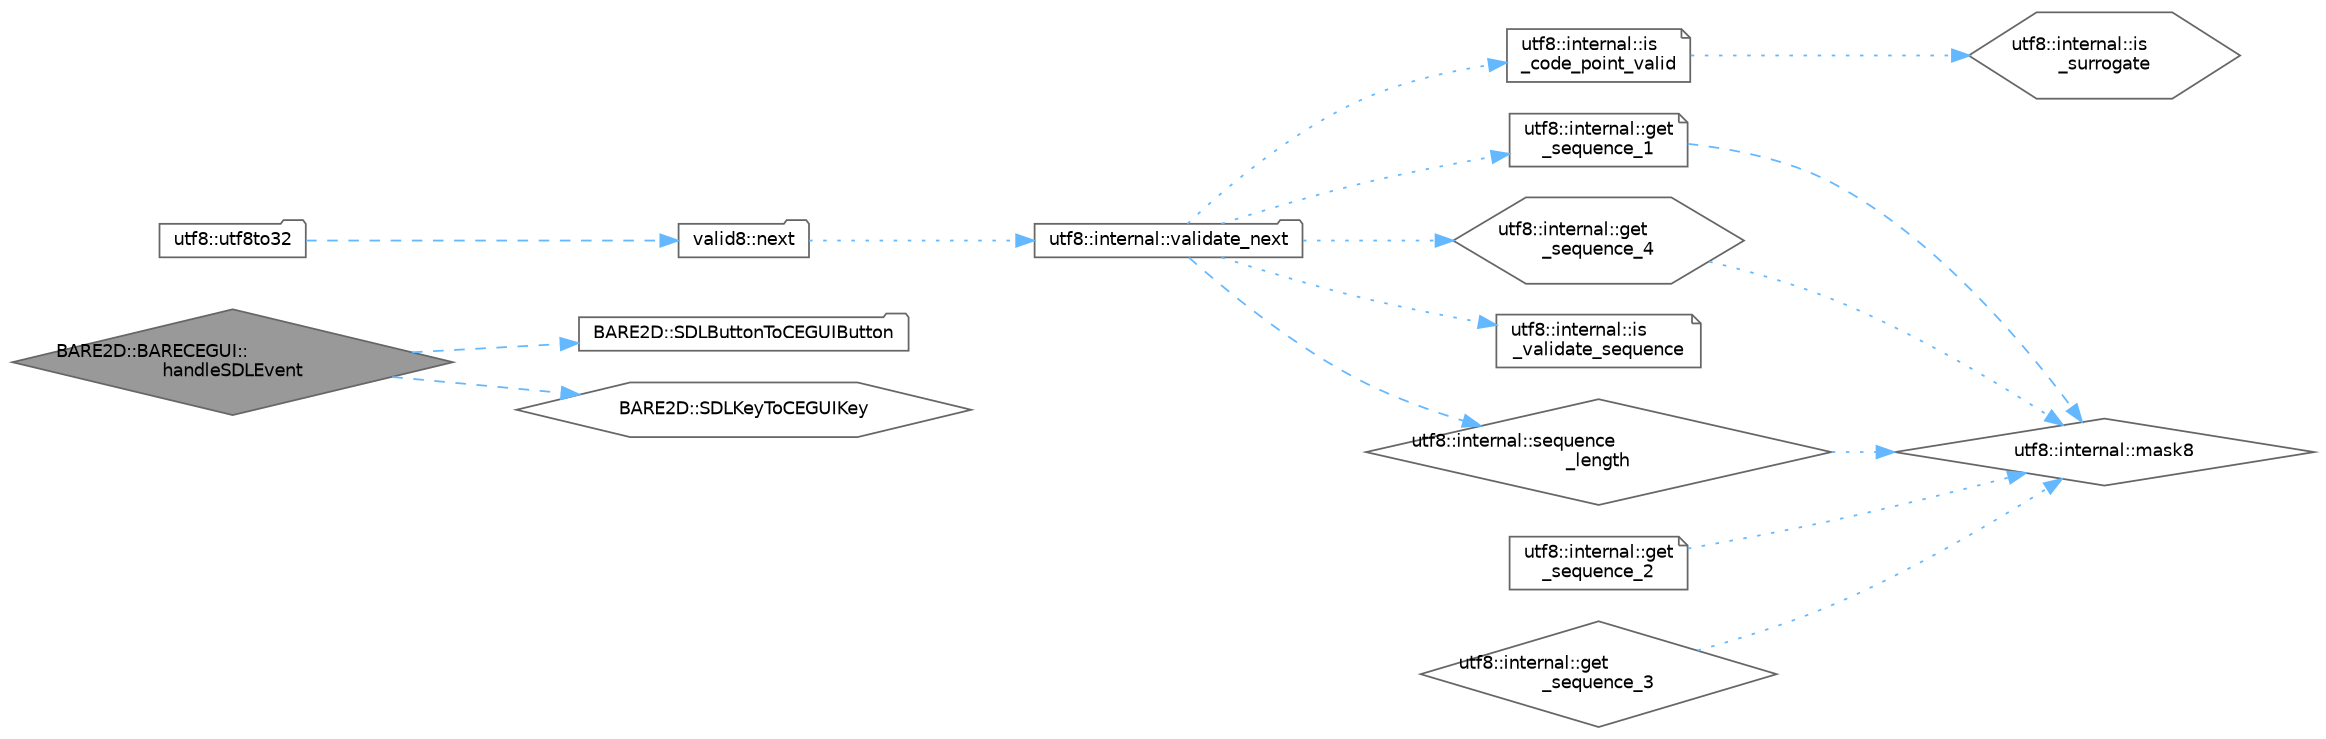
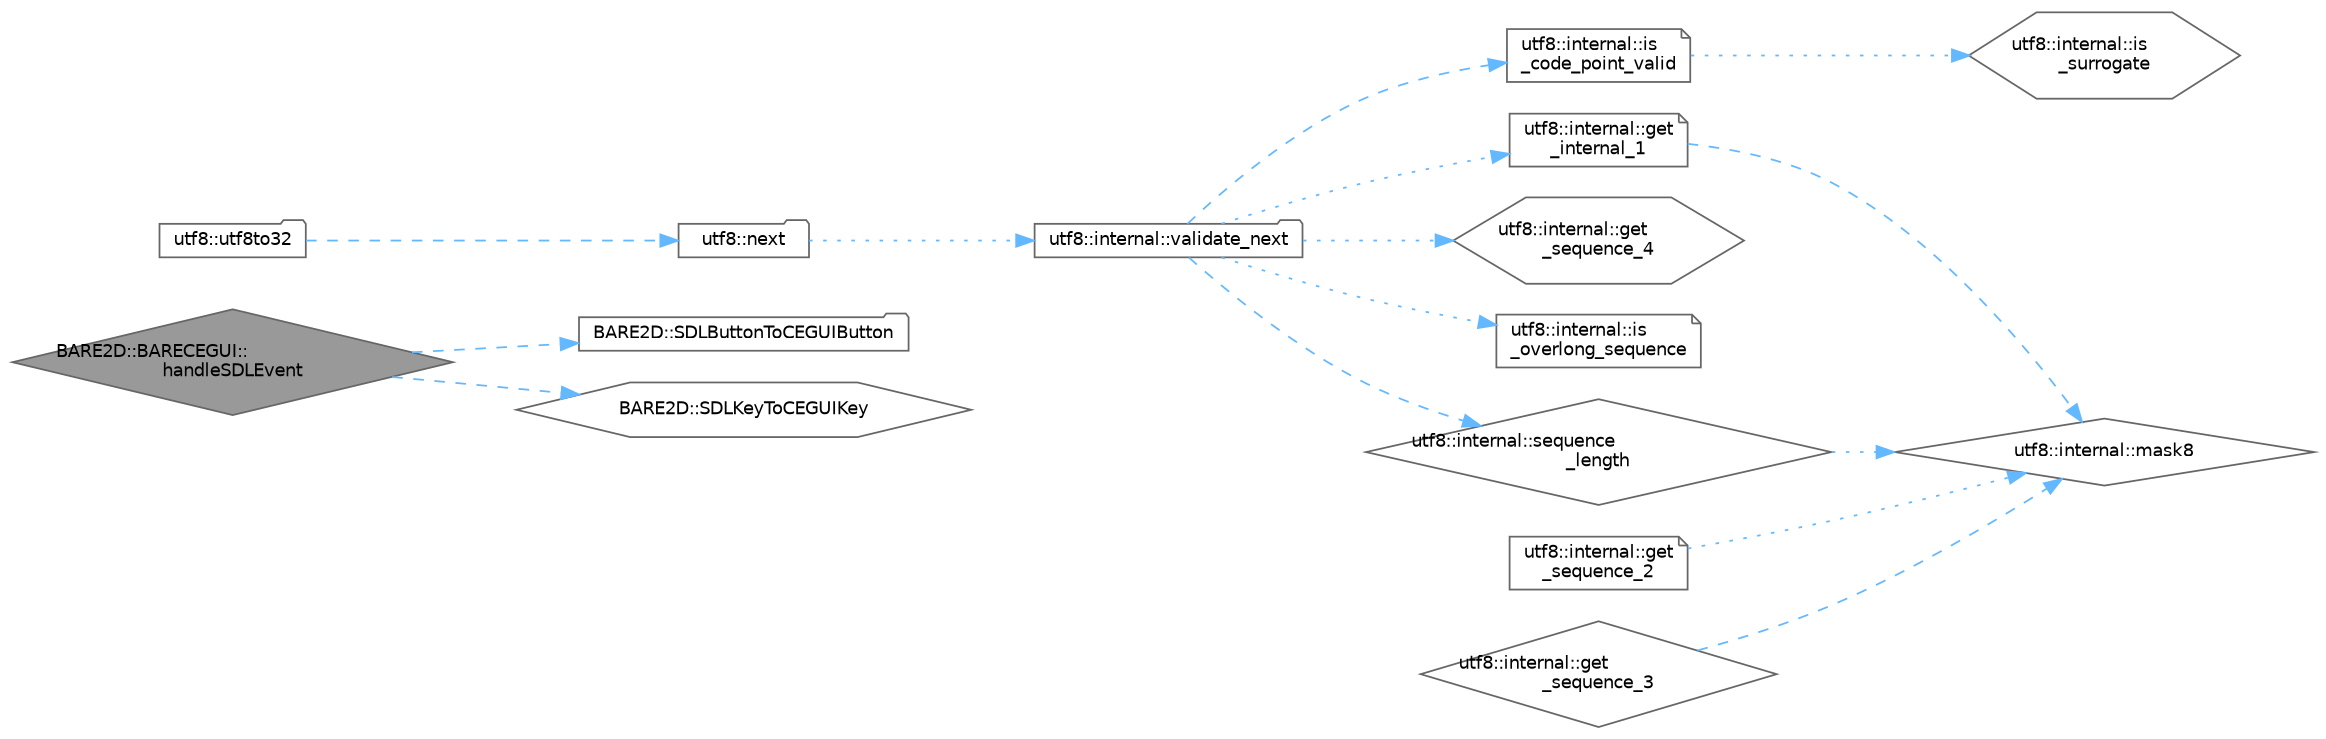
(1325, 119) -> (1325, 119)
(1599, 140) -> (1599, 140)
(744, 241) -> (744, 241)
(1886, 323) -> none
(1599, 341) -> (1599, 341)
(1879, 584) -> (1879, 584)
